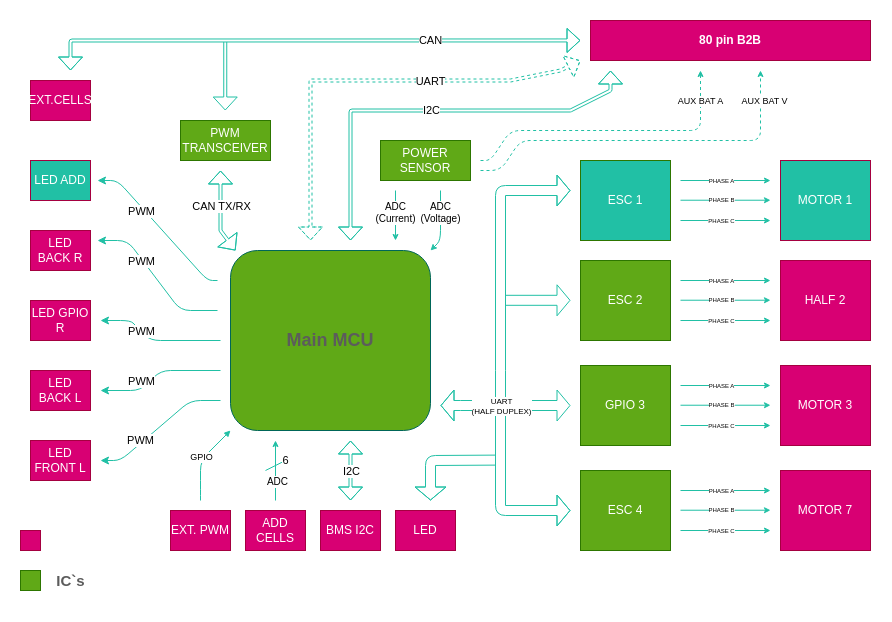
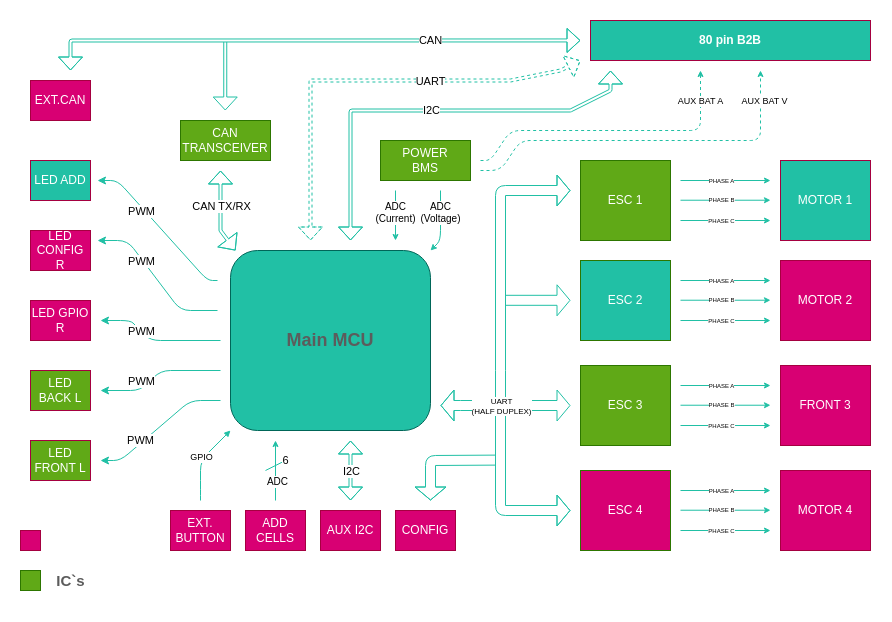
(731, 41) -> (731, 41)
(61, 101) -> (61, 101)
(226, 141) -> (226, 141)
(426, 161) -> (426, 161)
(626, 201) -> (626, 201)
(61, 251) -> (61, 251)
(626, 301) -> (626, 301)
(826, 301) -> (826, 301)
(331, 341) -> (331, 341)
(61, 391) -> (61, 391)
(626, 406) -> (626, 406)
(826, 406) -> (826, 406)
(61, 461) -> (61, 461)
(626, 511) -> (626, 511)
(826, 511) -> (826, 511)
(201, 531) -> (201, 531)
(351, 531) -> (351, 531)
(426, 531) -> (426, 531)
